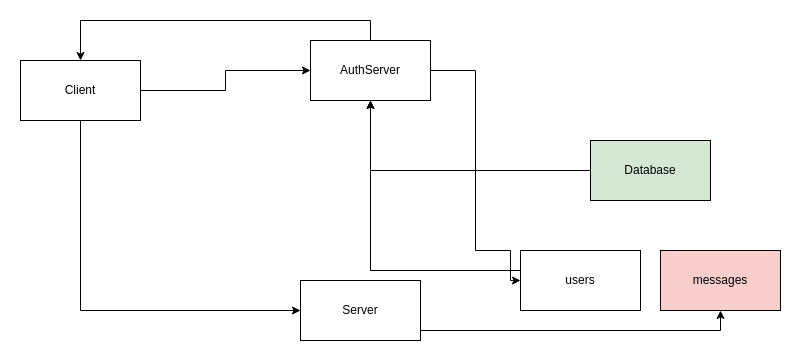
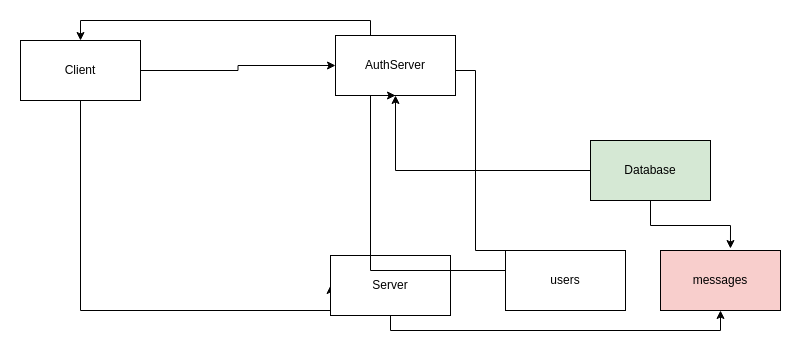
(371, 71) -> (396, 66)
(81, 91) -> (81, 71)
none -> (686, 226)
(581, 281) -> (566, 281)
(361, 311) -> (391, 286)
